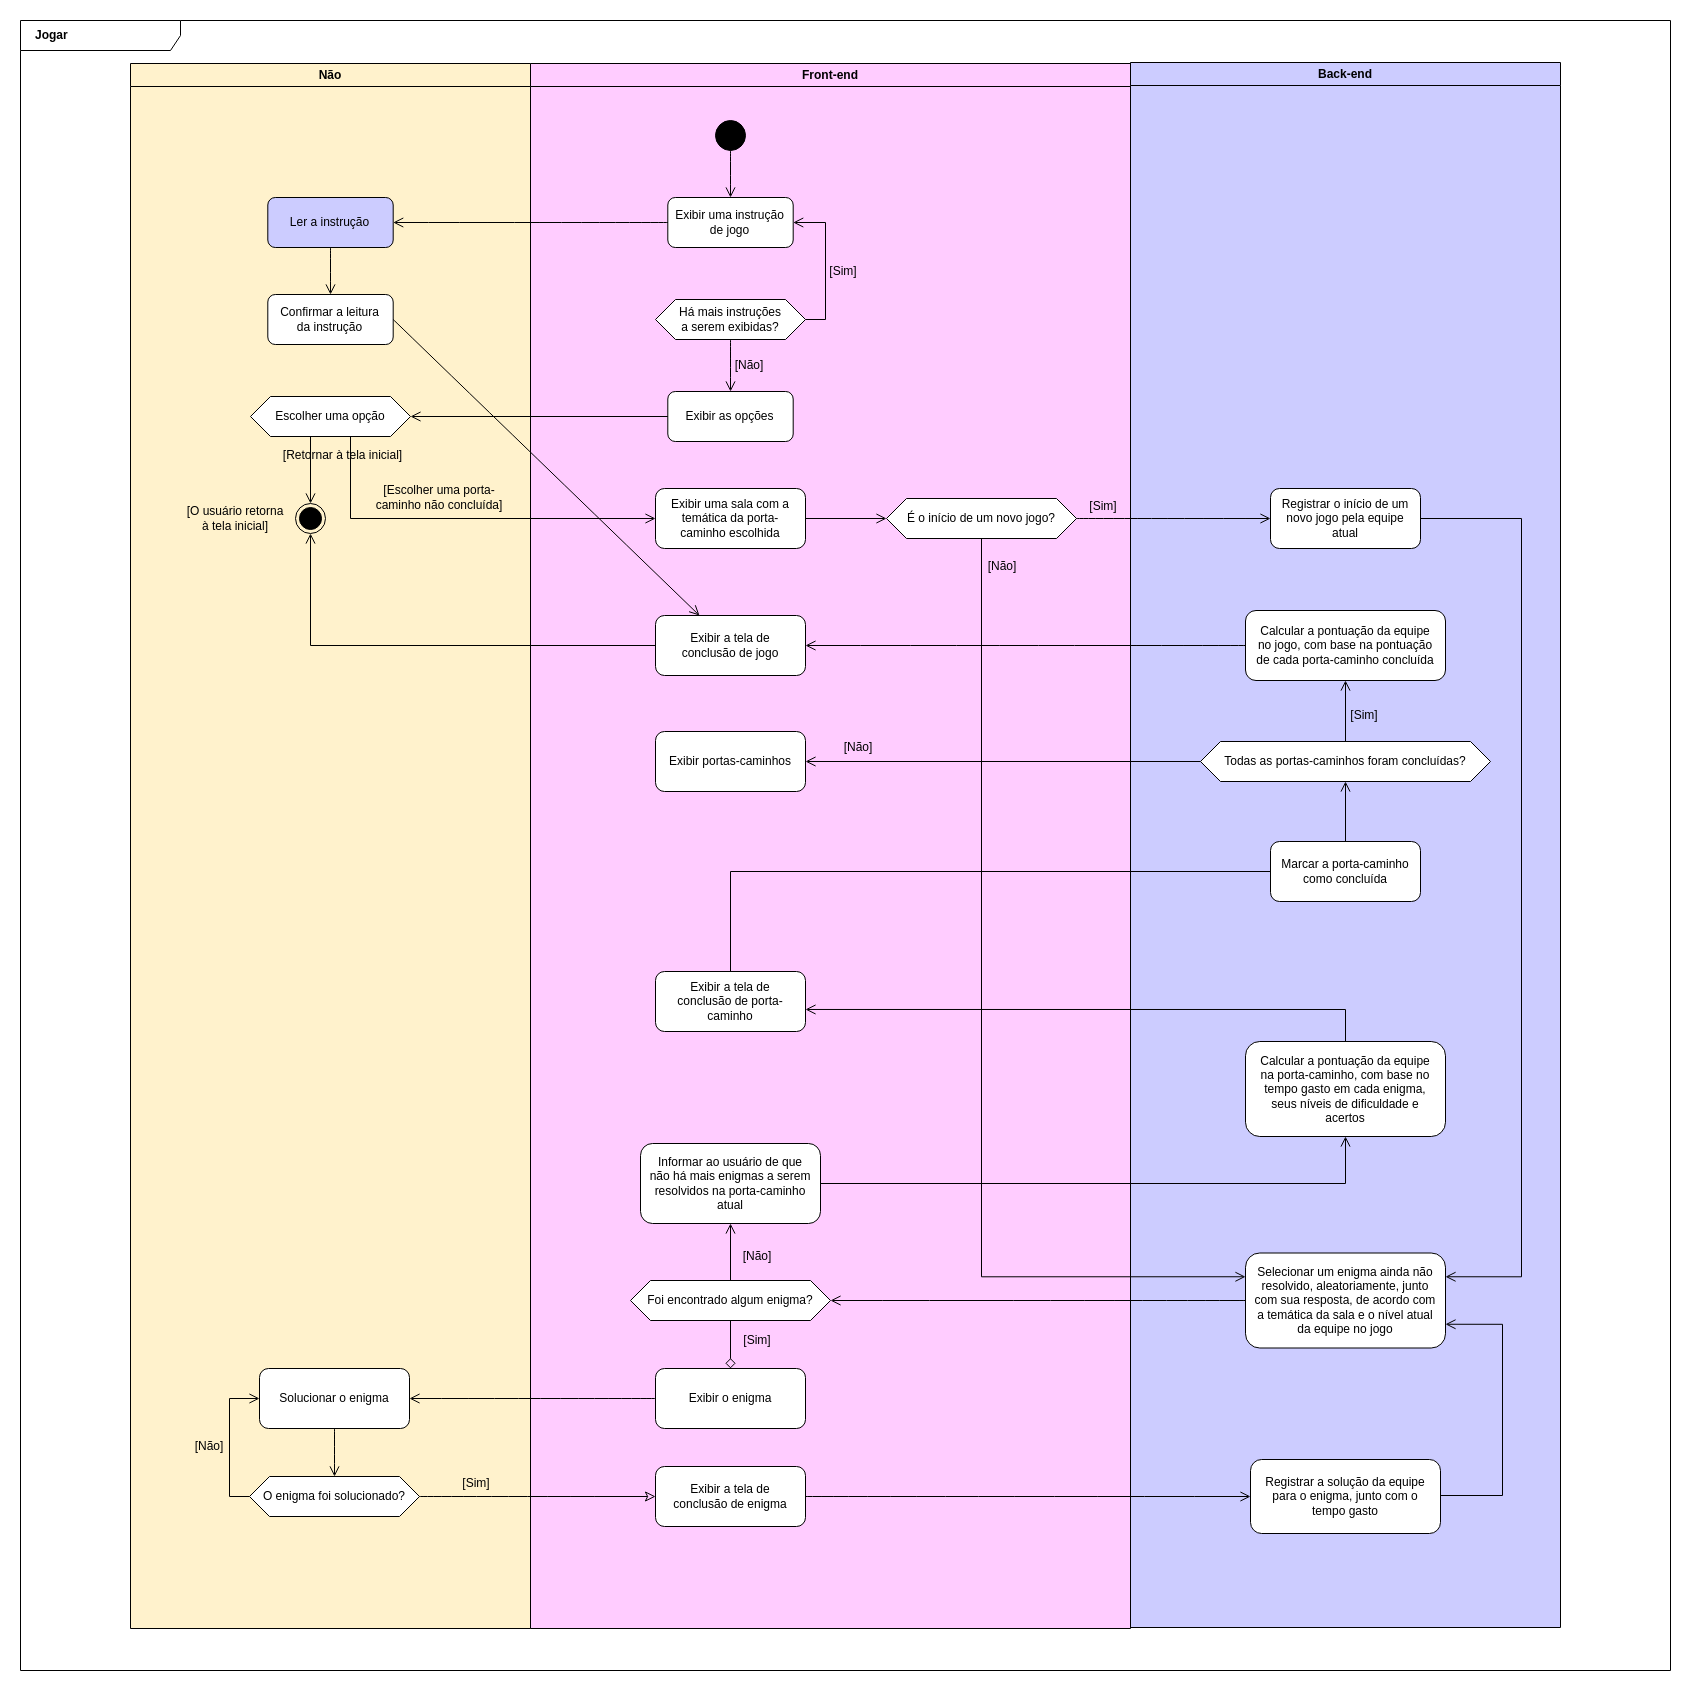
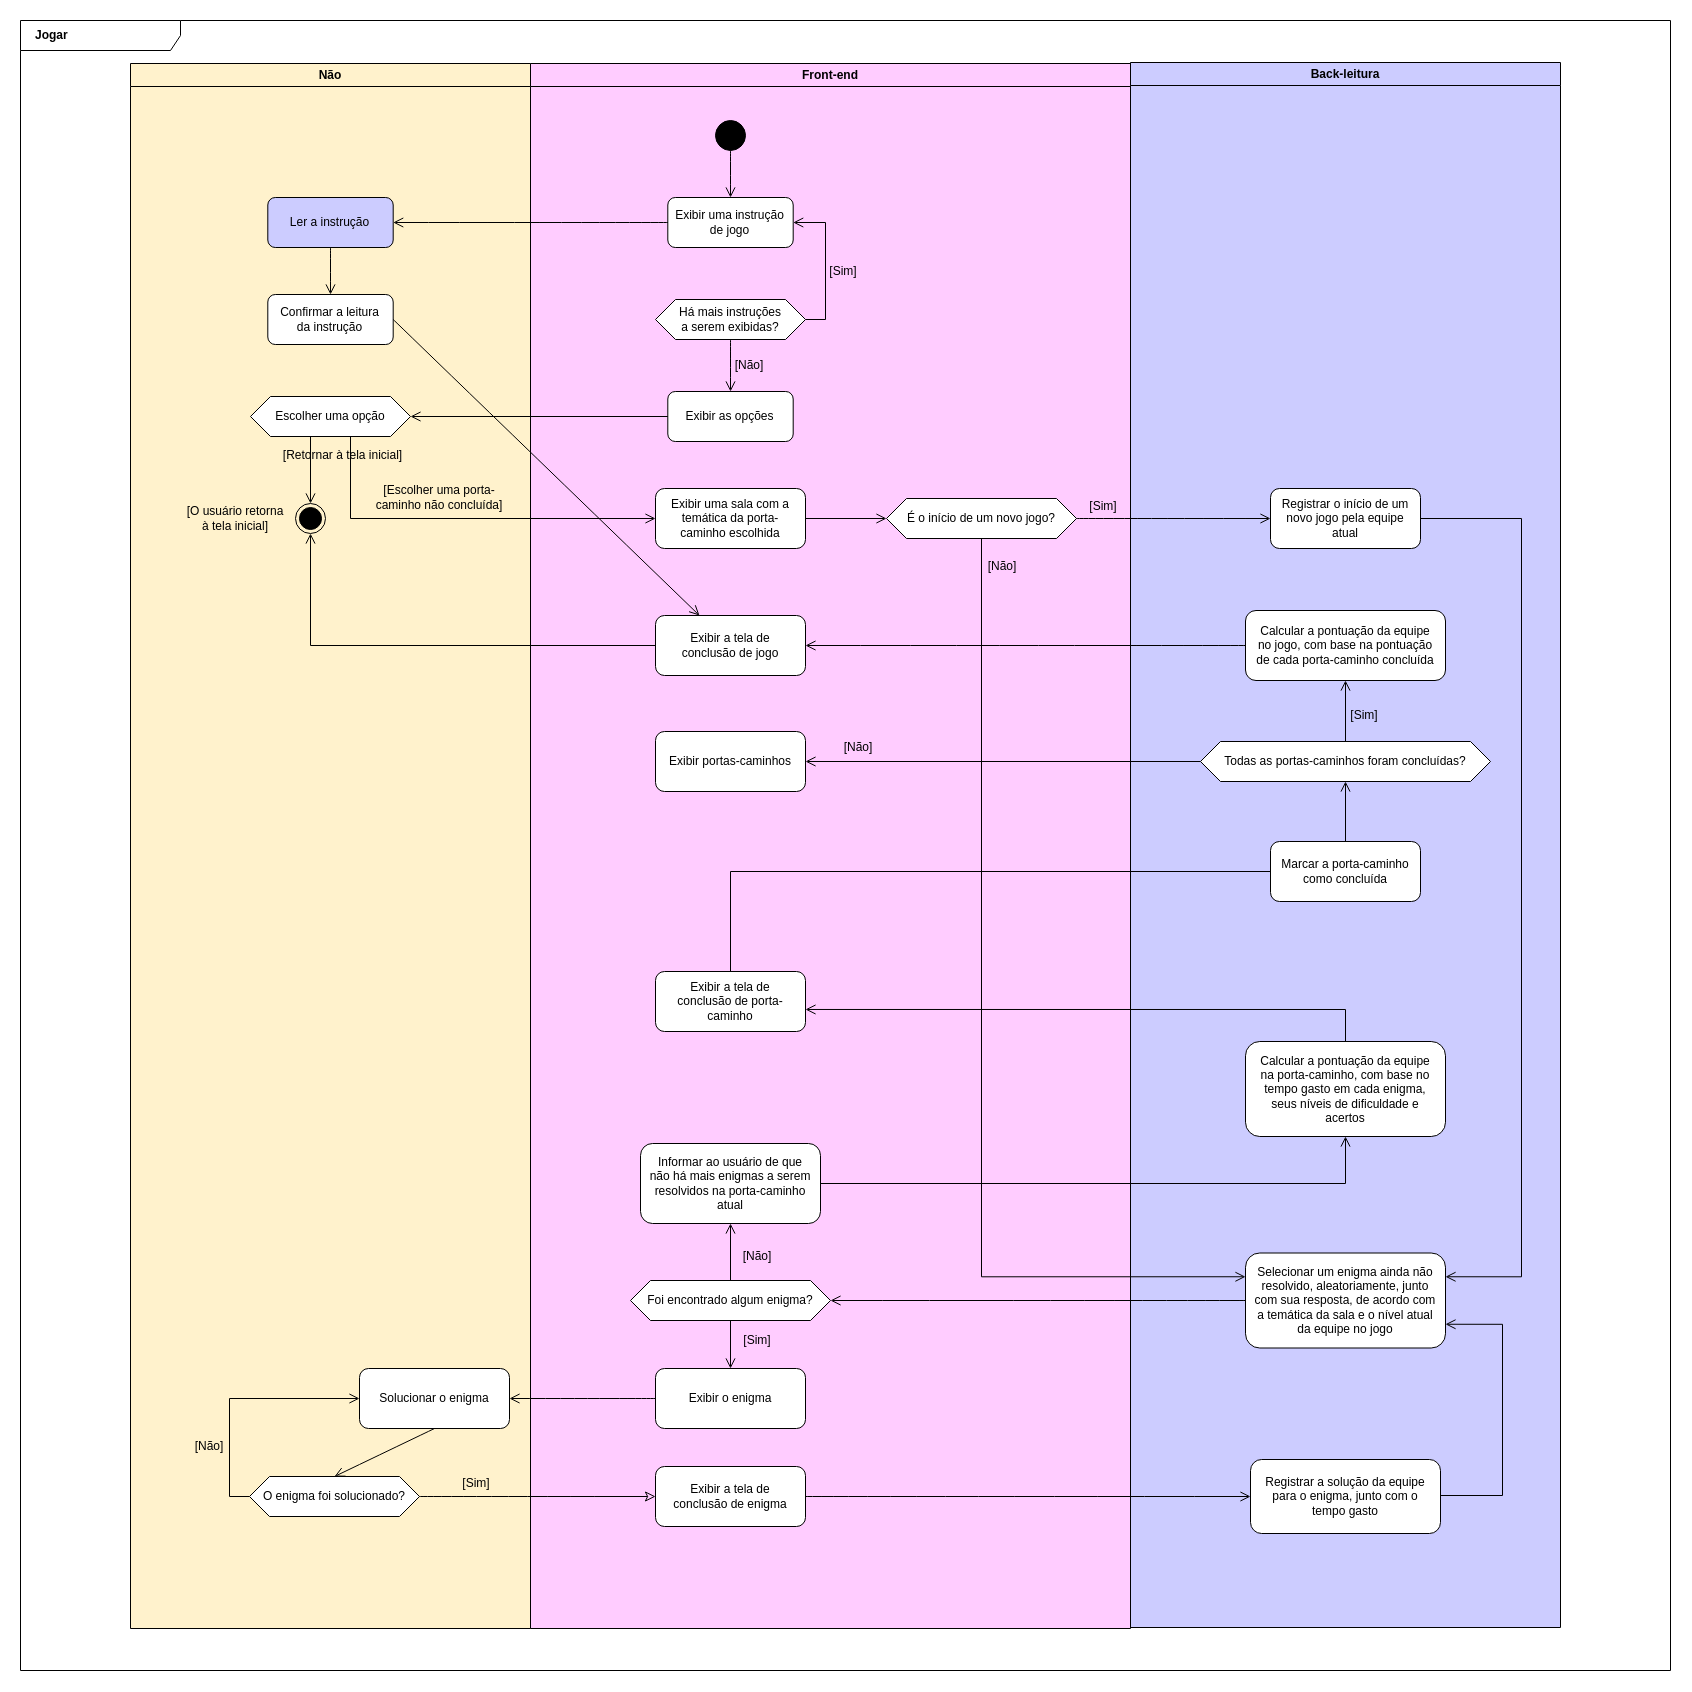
(1346, 75) -> (1346, 75)
(731, 1358) -> (731, 1361)
(335, 1399) -> (435, 1399)
